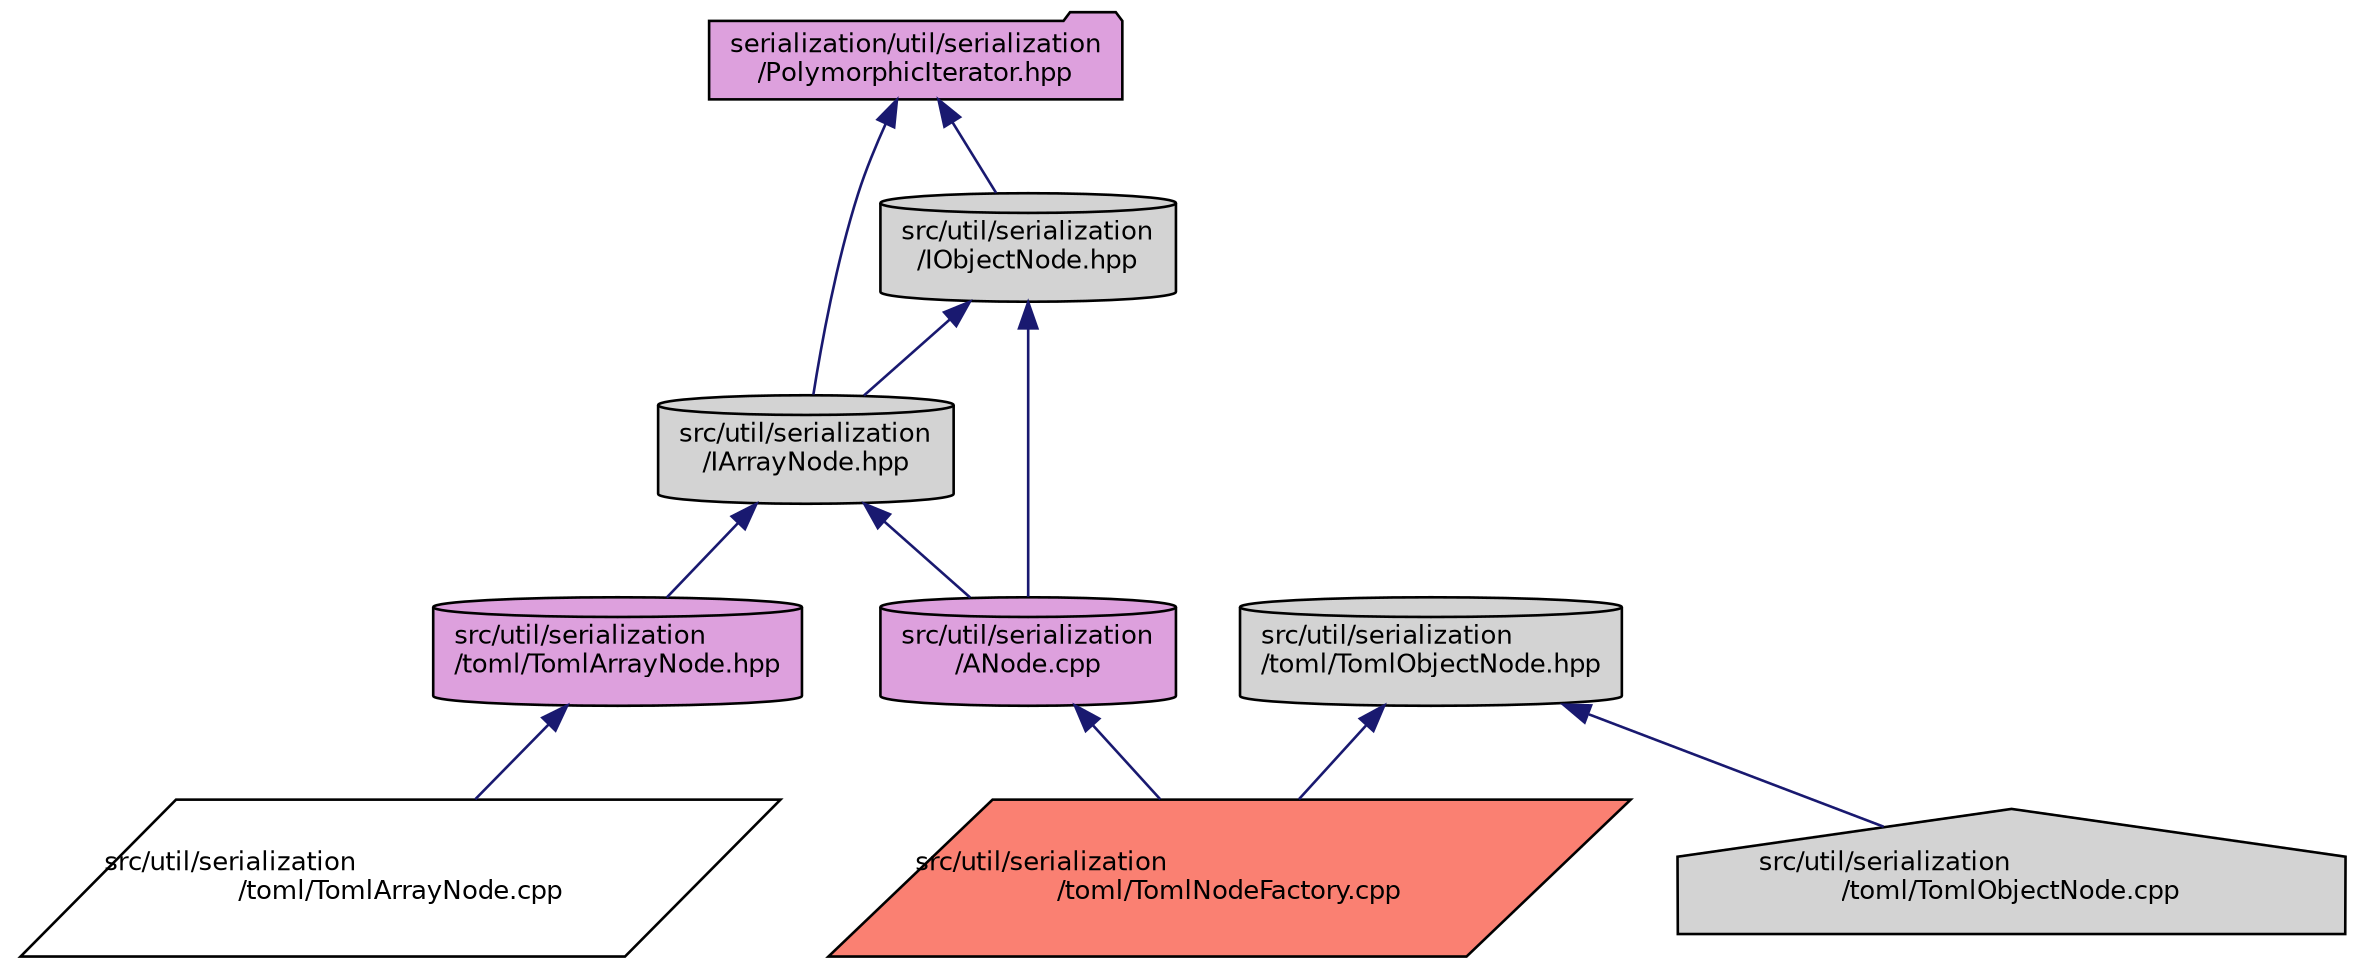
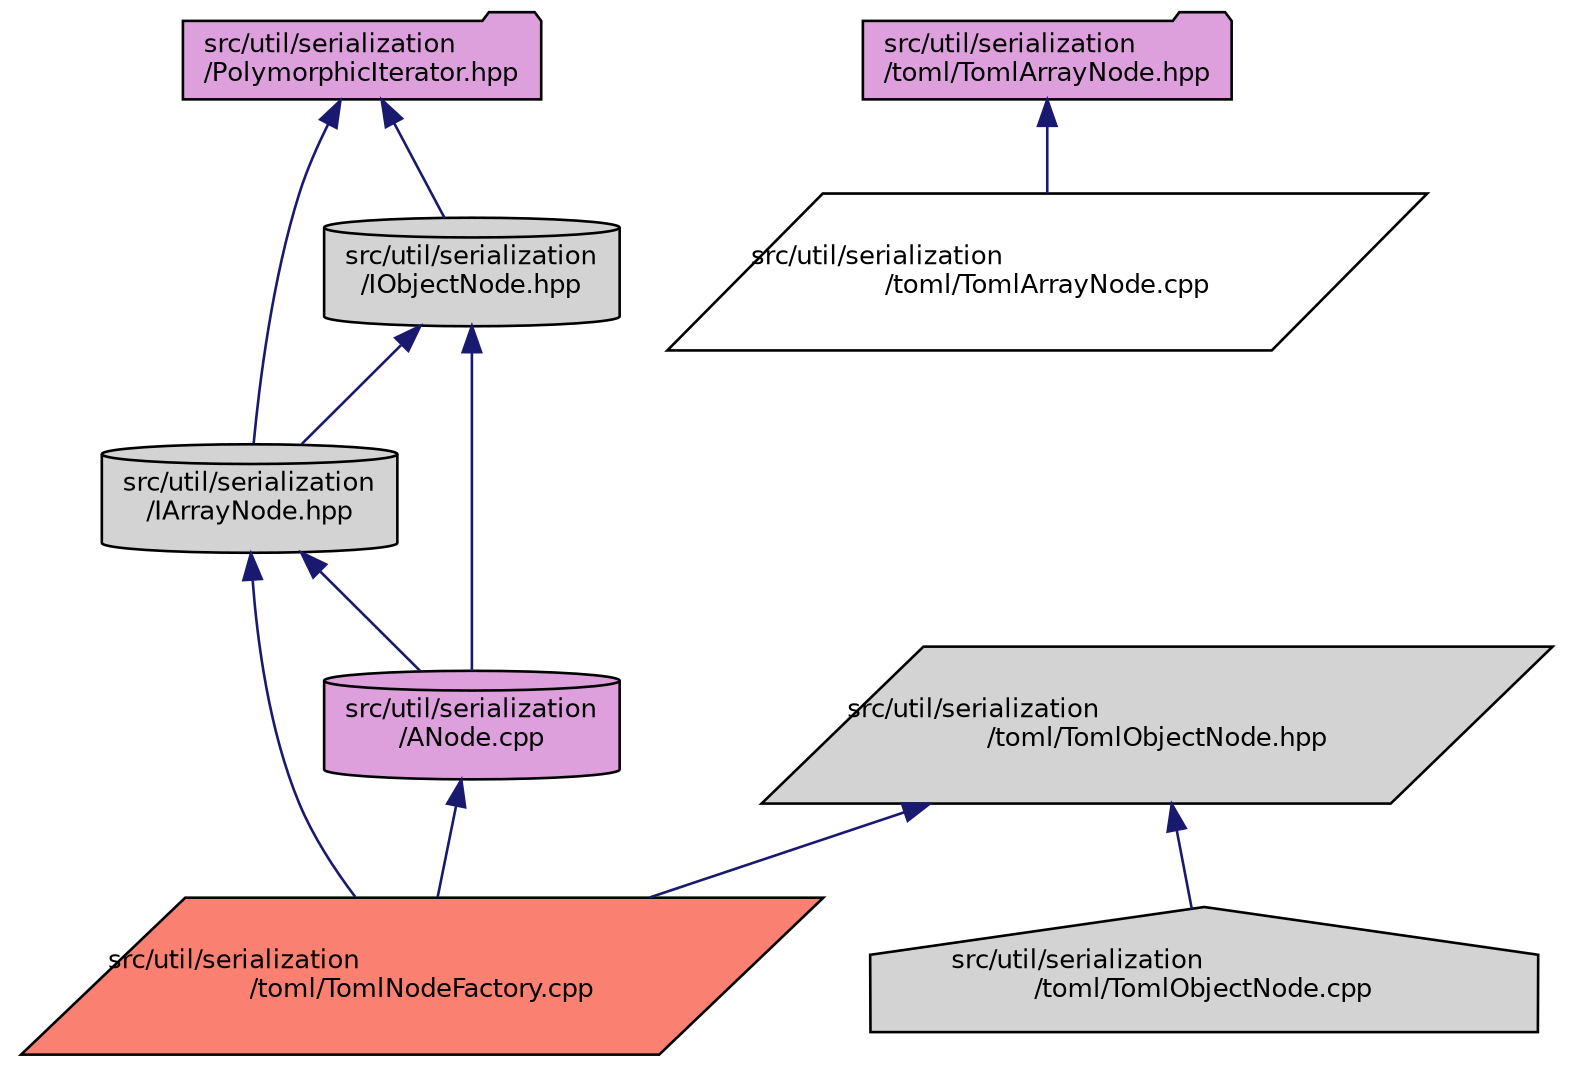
(916, 60) -> (362, 60)
(702, 560) -> (280, 747)
(618, 652) -> (1047, 60)
(1431, 652) -> (1157, 725)
